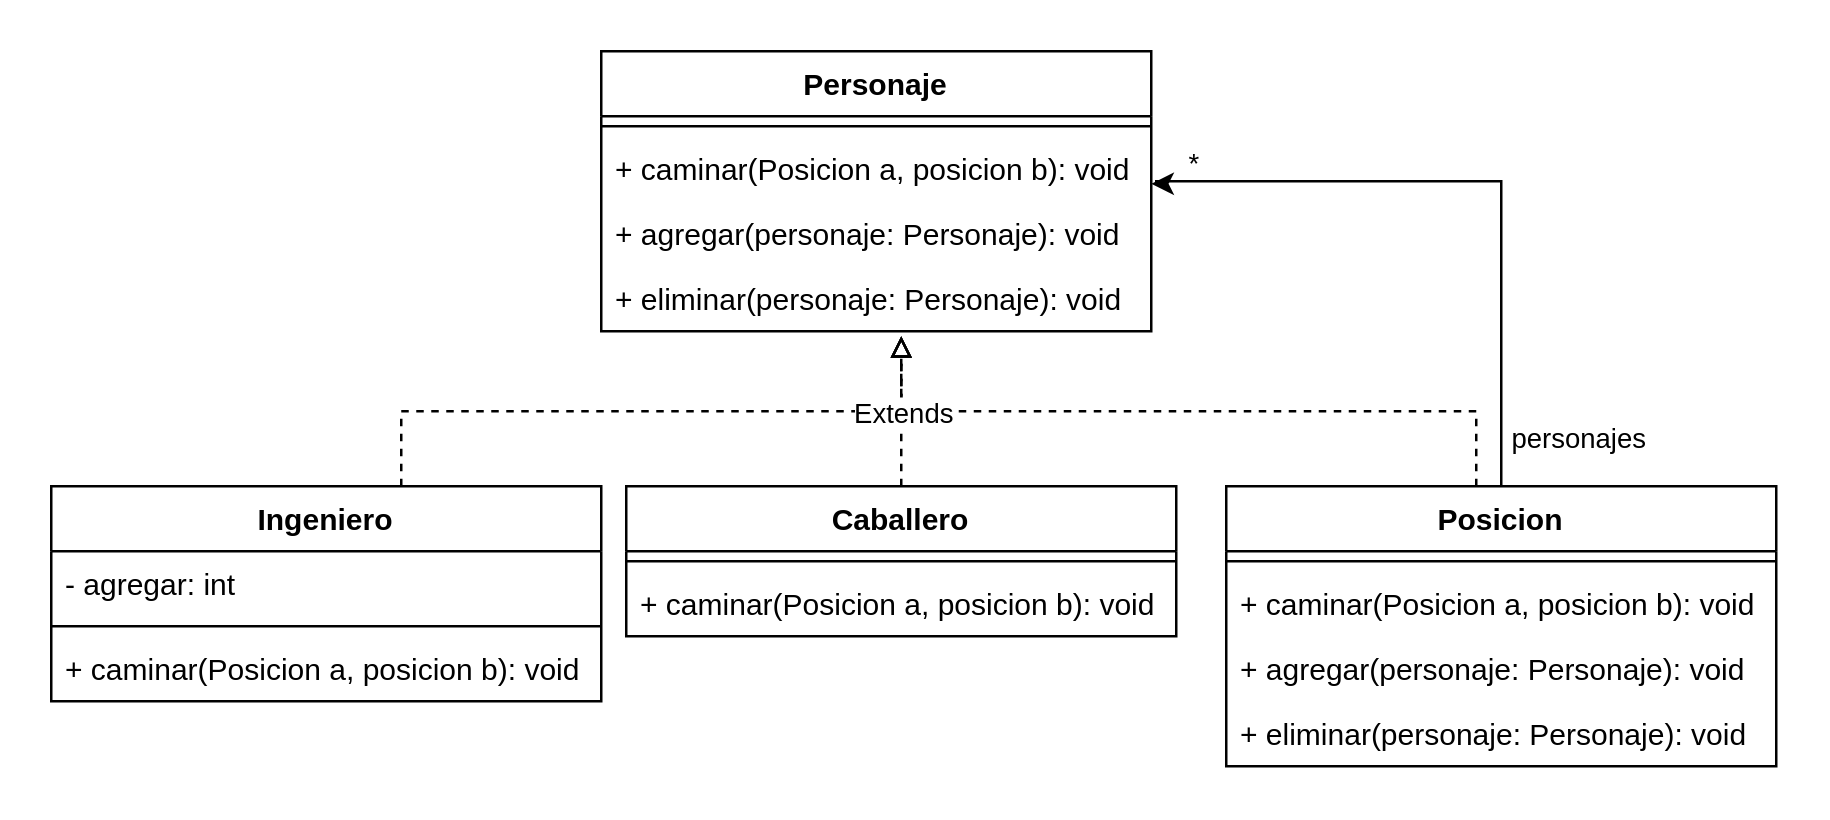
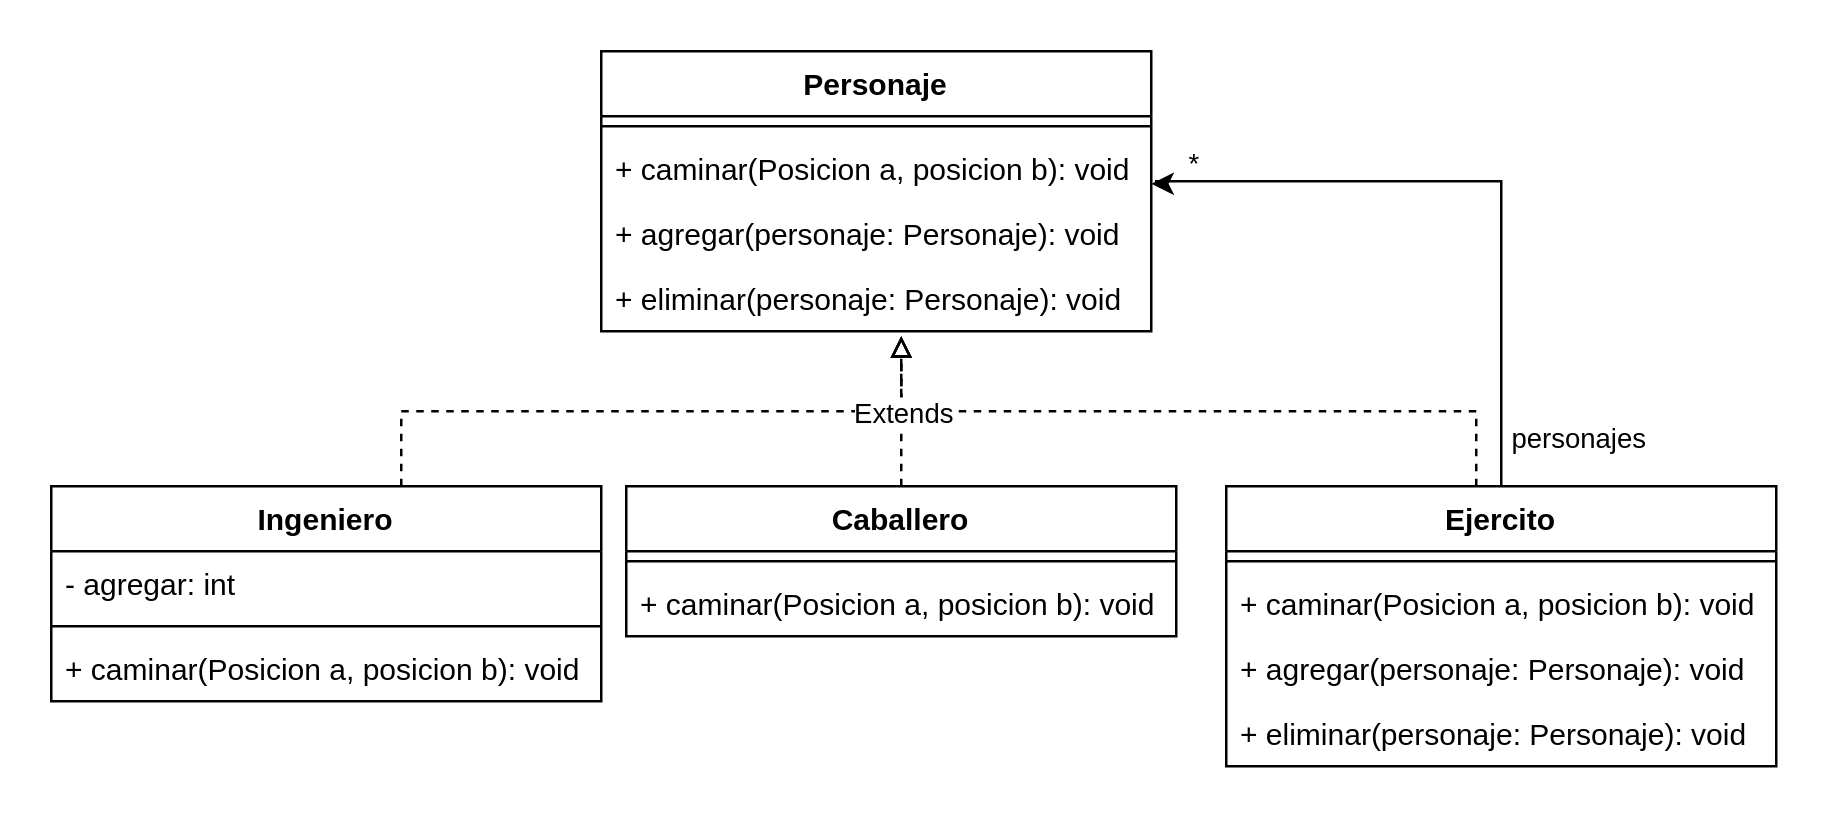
(1501, 522) -> (1501, 522)
